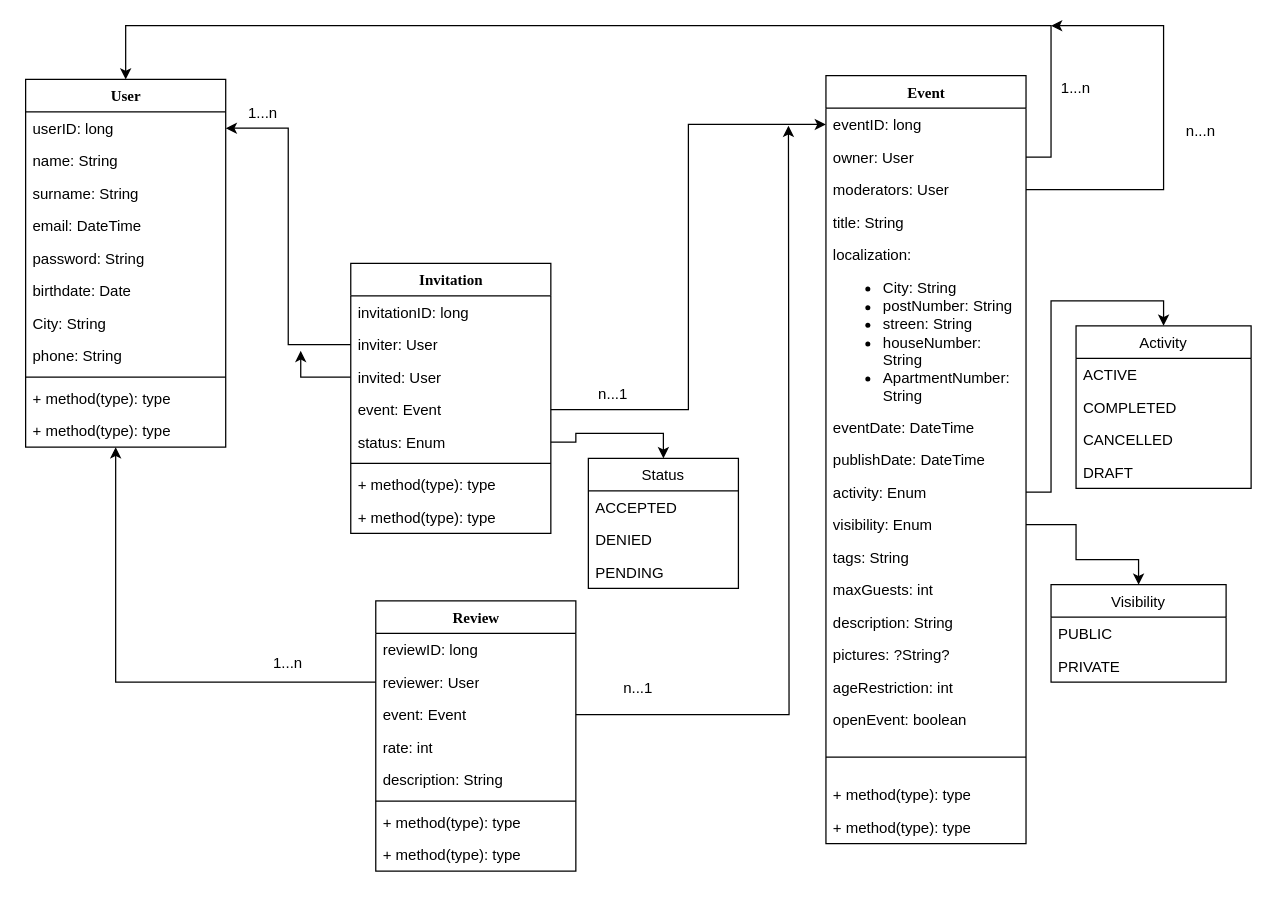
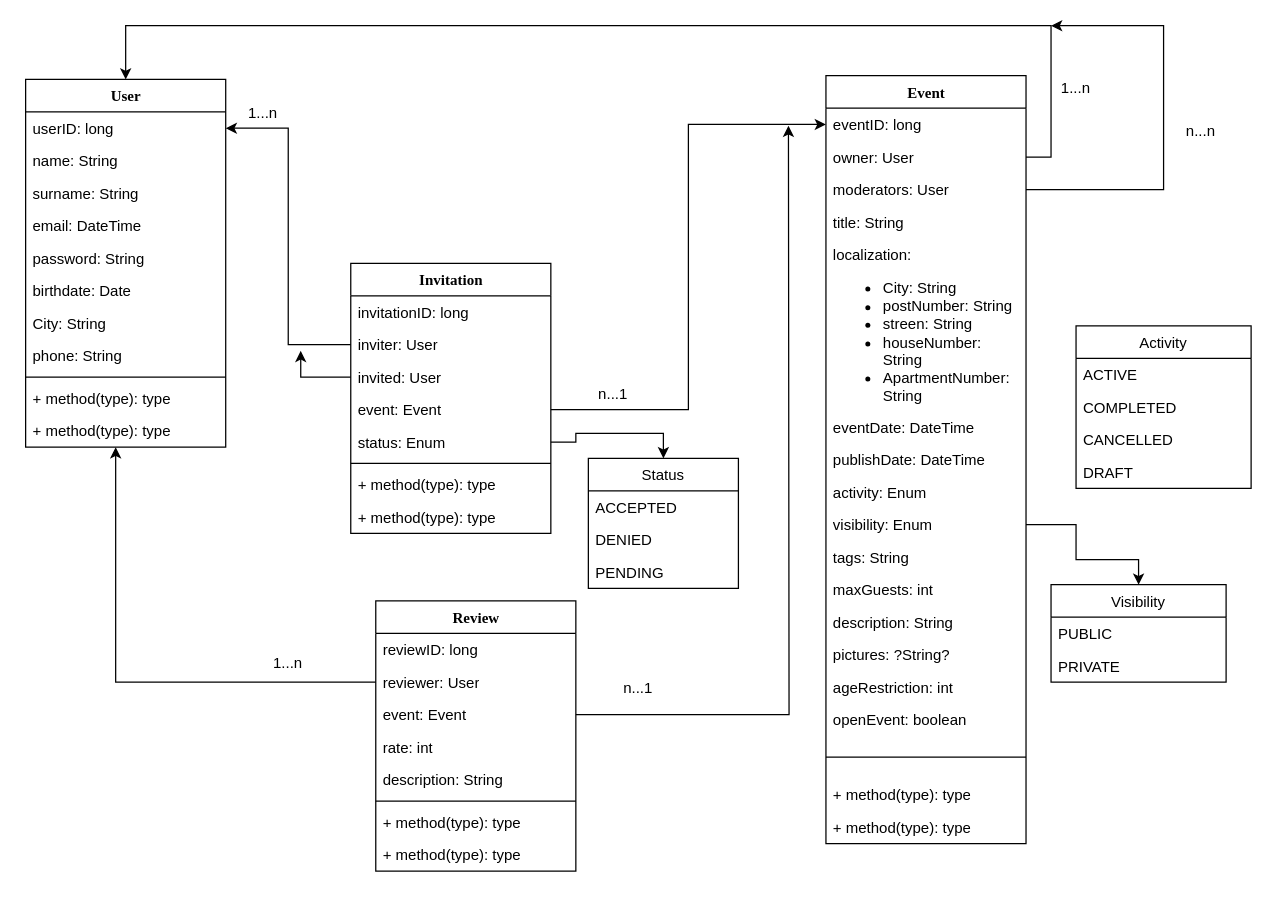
(1051, 345) -> none
